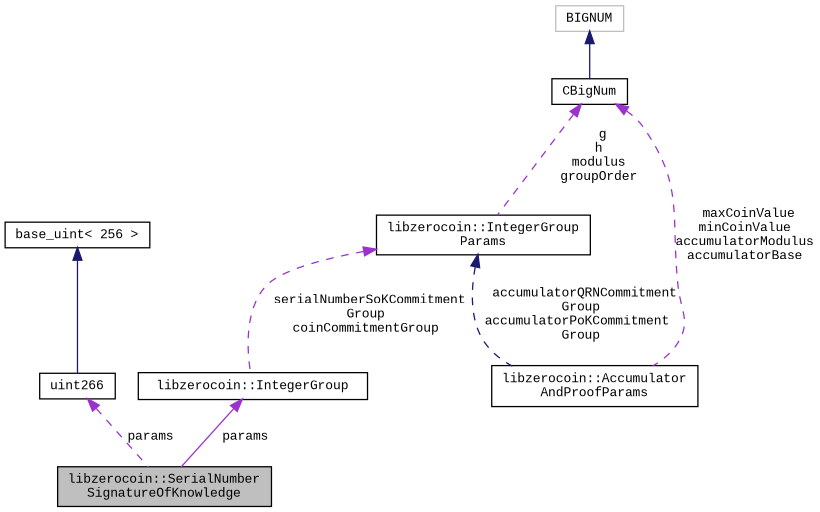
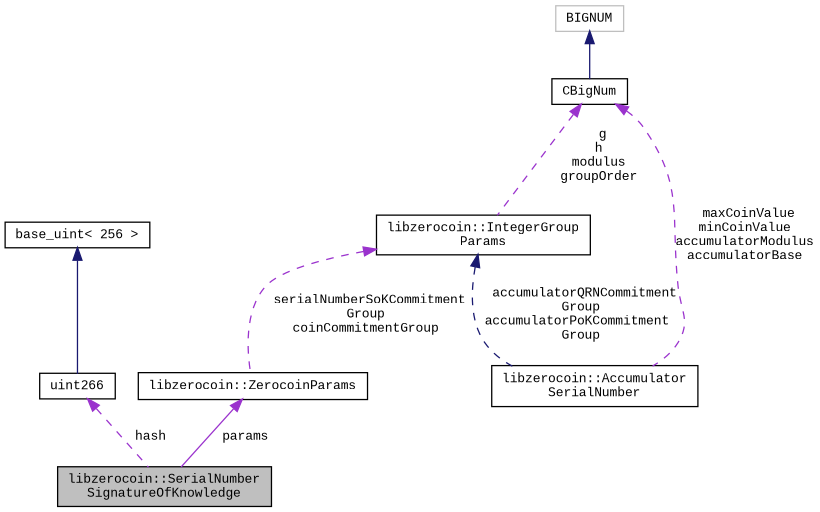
(253, 386) -> (253, 386)
(595, 386) -> (595, 386)
(147, 437) -> (147, 437)
